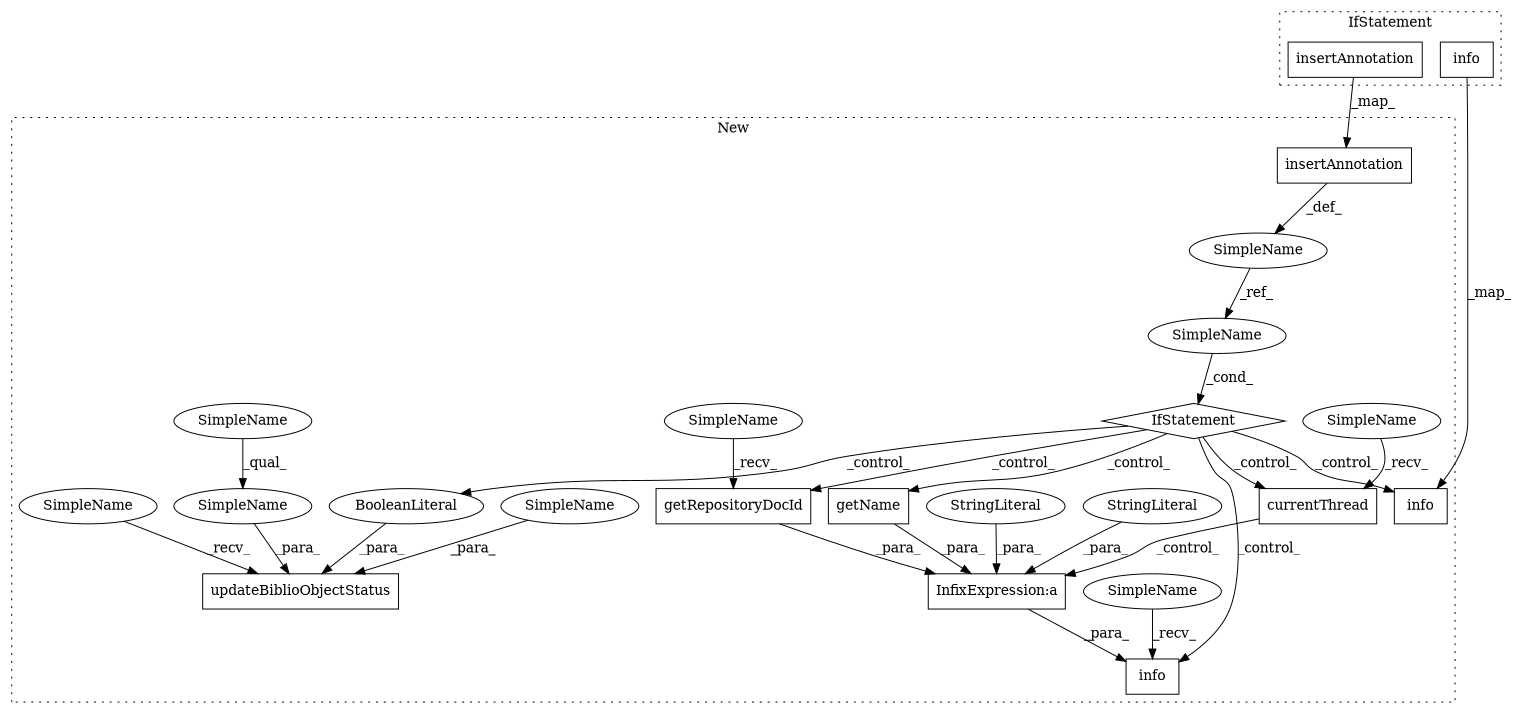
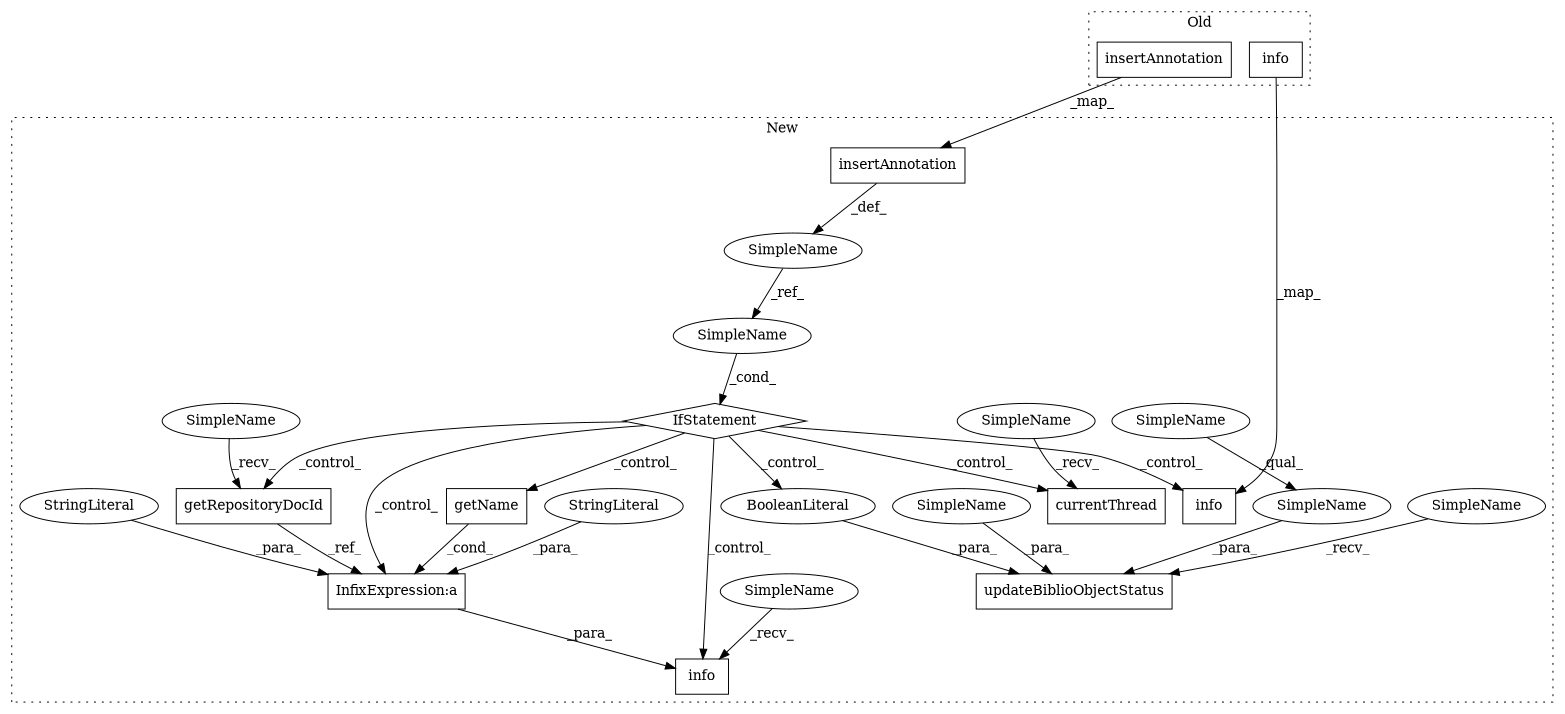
(1390, 23) -> (1199, 23)
(1165, 539) -> (466, 449)
(898, 549) -> (345, 549)
(963, 549) -> (470, 549)
